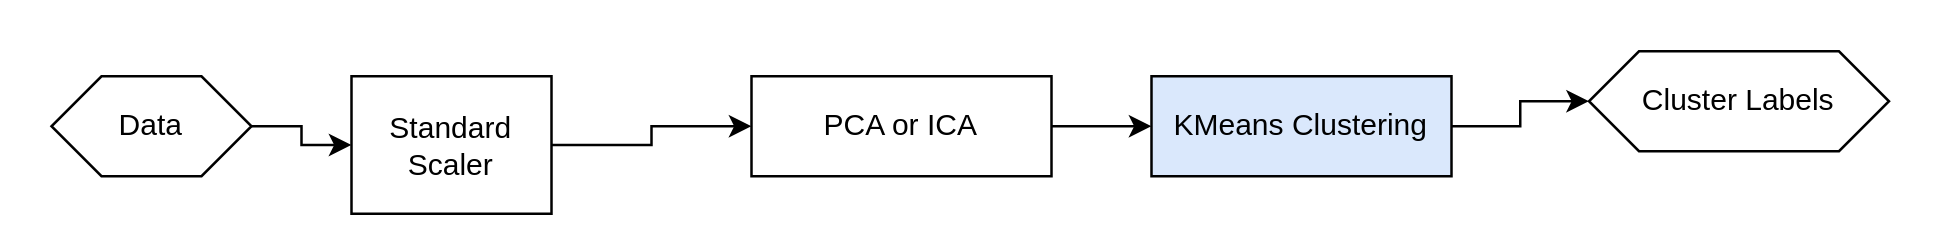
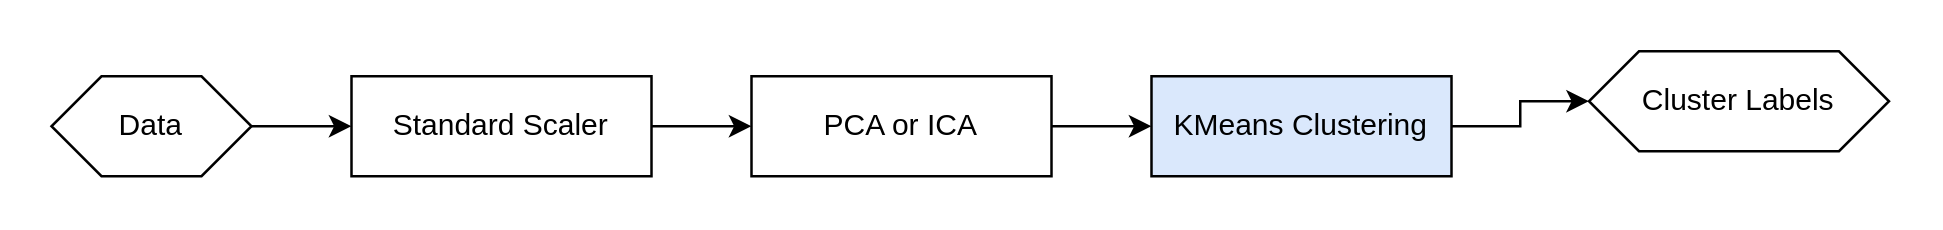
(451, 145) -> (501, 126)
